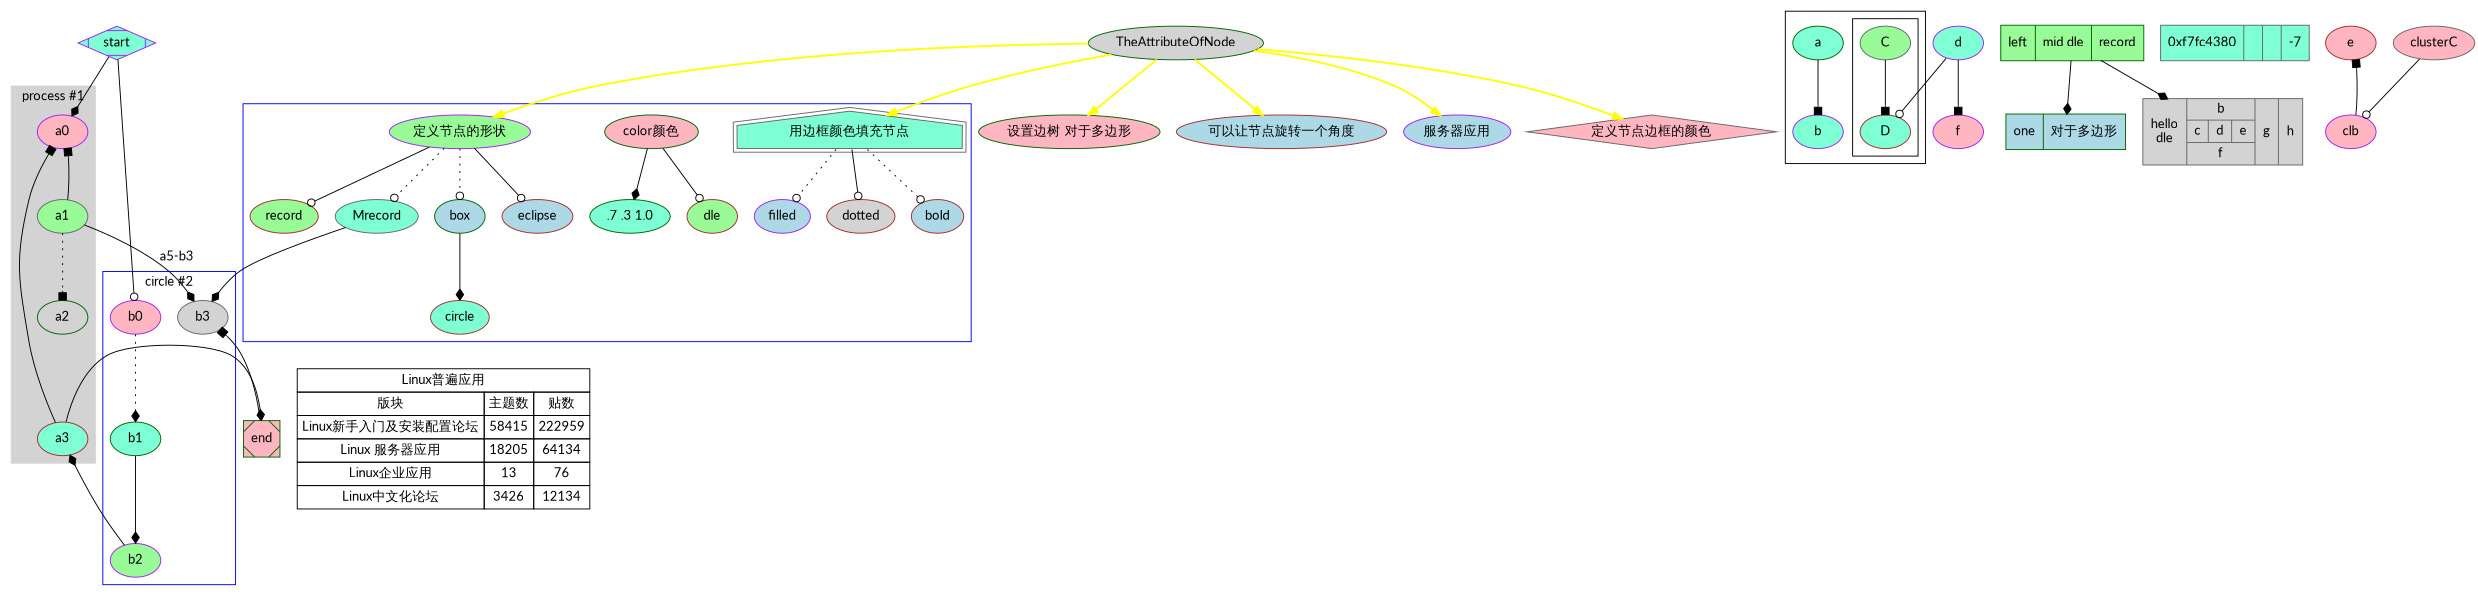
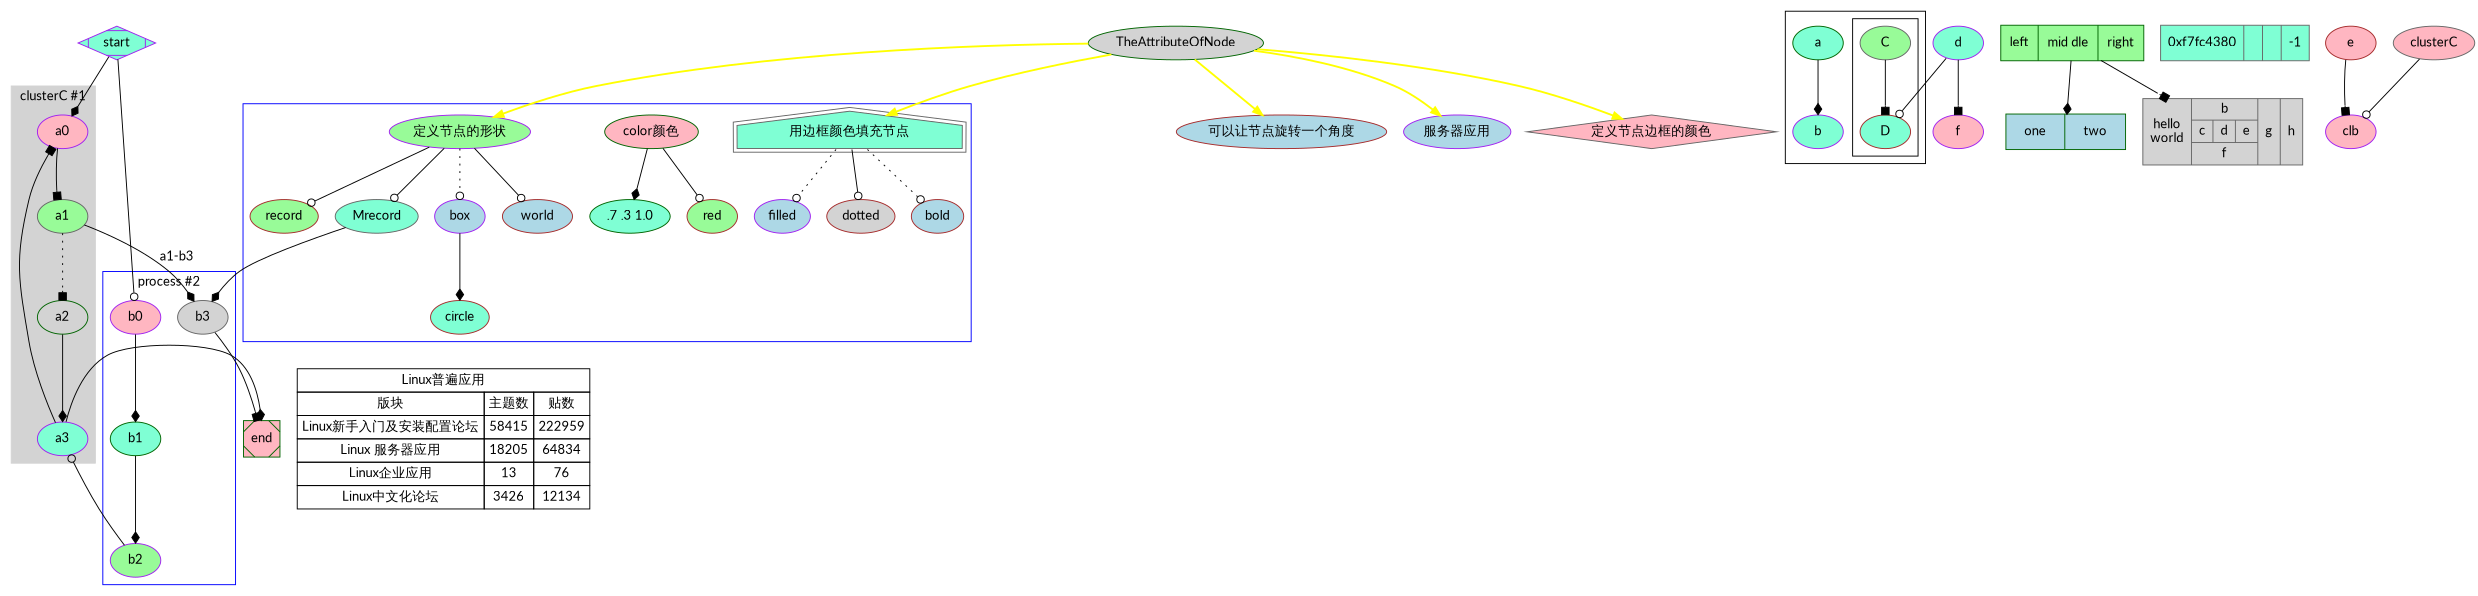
(2118, 43) -> (2121, 43)
(2295, 43) -> (2295, 43)
(2129, 77) -> (2129, 77)
(1818, 83) -> (1818, 83)
(2357, 92) -> (2345, 83)
(53, 97) -> (53, 97)
(2084, 131) -> (2095, 131)
(1069, 132) -> none
(2165, 138) -> (2167, 138)
(421, 172) -> (421, 172)
(69, 179) -> (56, 169)
(460, 216) -> (460, 216)
(537, 216) -> (537, 216)
(712, 216) -> (712, 216)
(177, 257) -> (177, 257)
(169, 282) -> (169, 282)
(242, 356) -> (242, 374)
none -> (63, 372)
(136, 372) -> (136, 372)
(63, 439) -> (63, 439)
(562, 450) -> (562, 450)
(97, 505) -> (97, 505)
